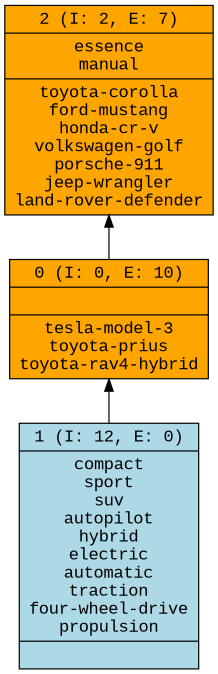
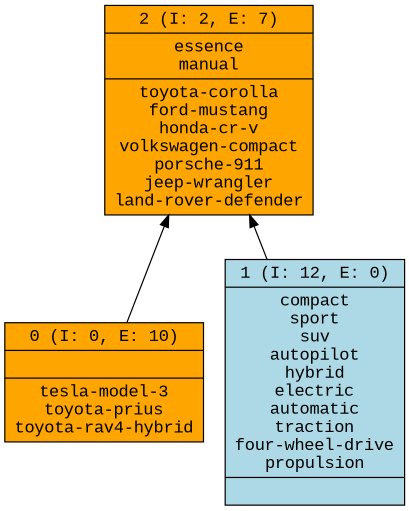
(109, 146) -> (209, 146)
(109, 407) -> (261, 243)
